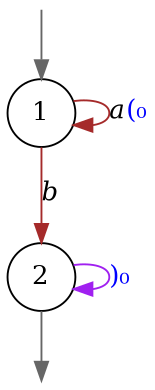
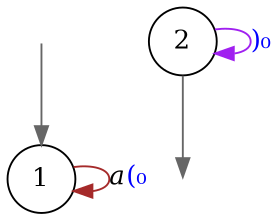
(41, 186) -> none
